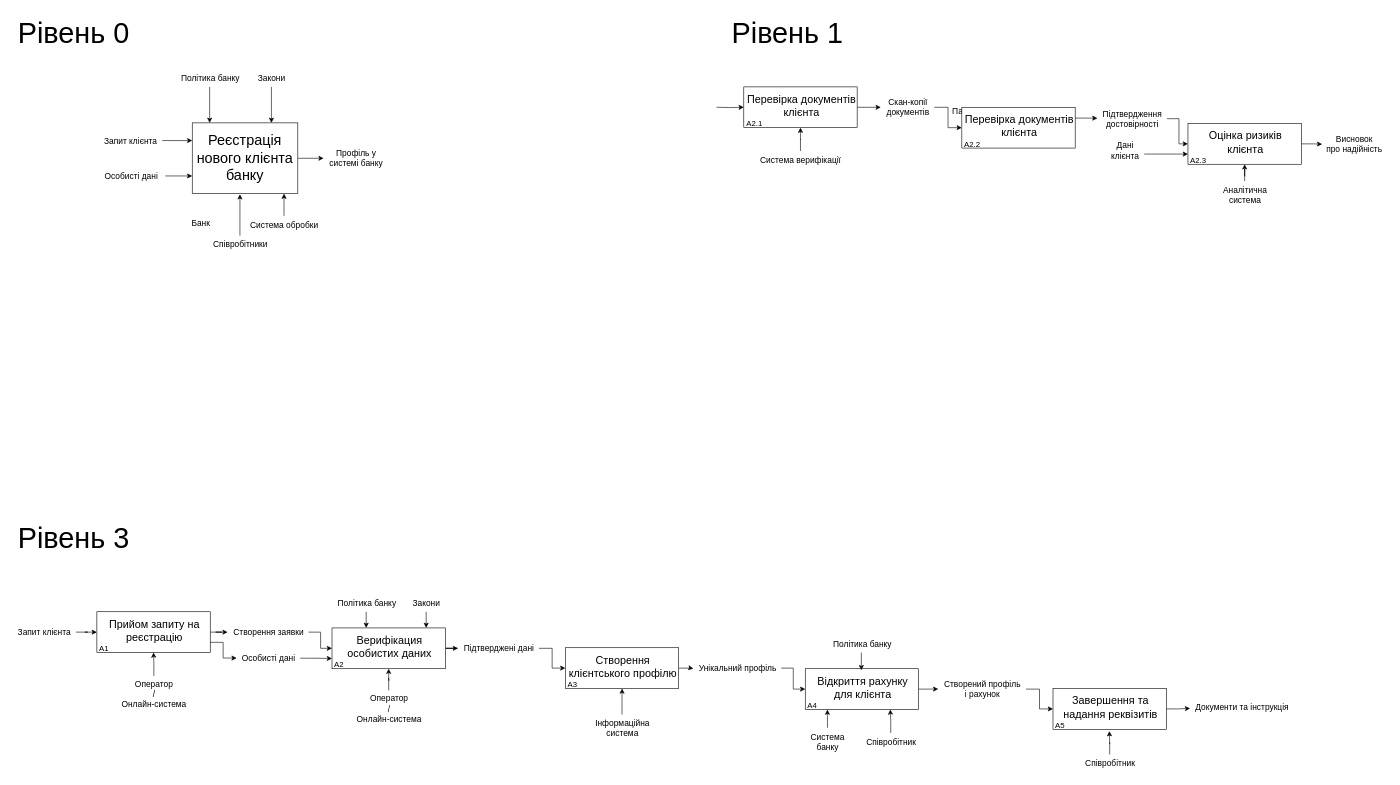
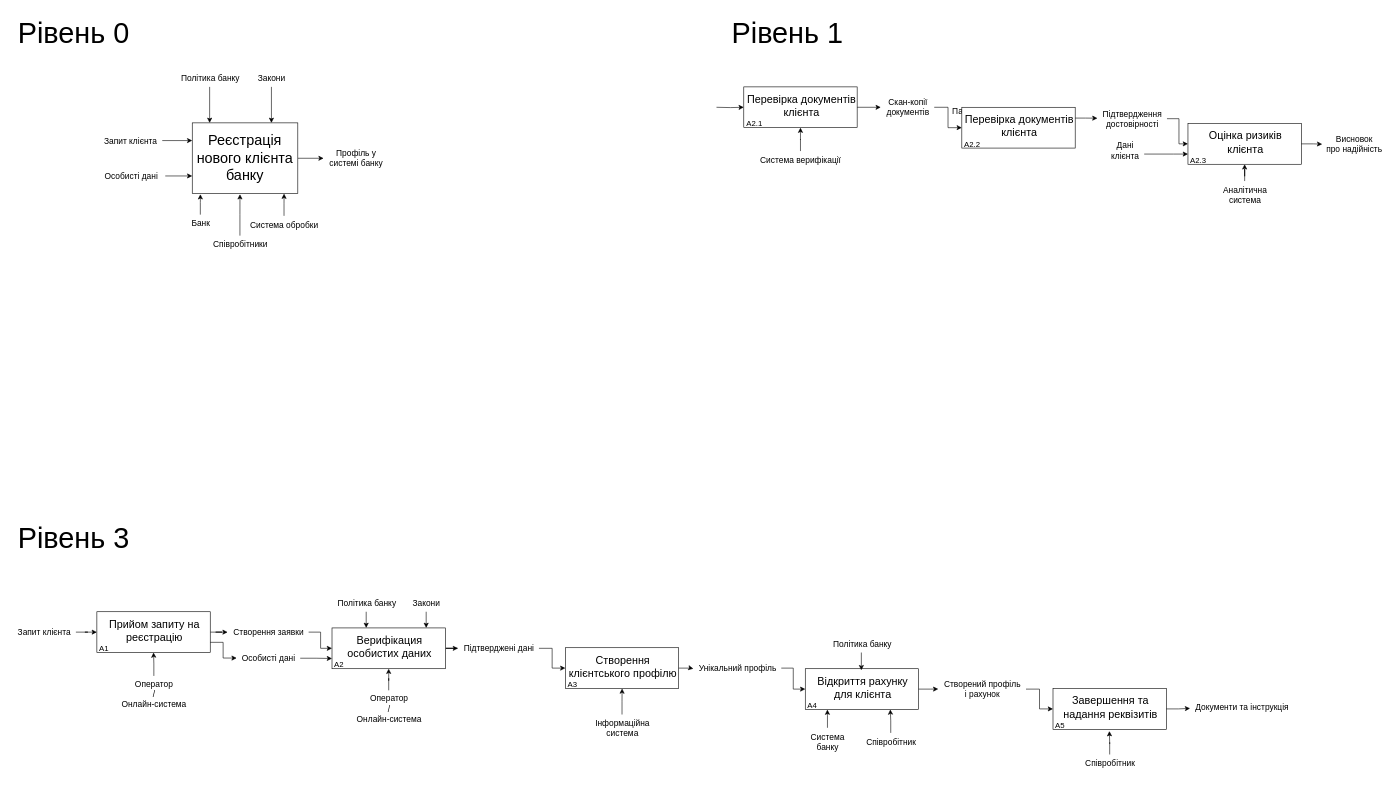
none -> (200, 200)
